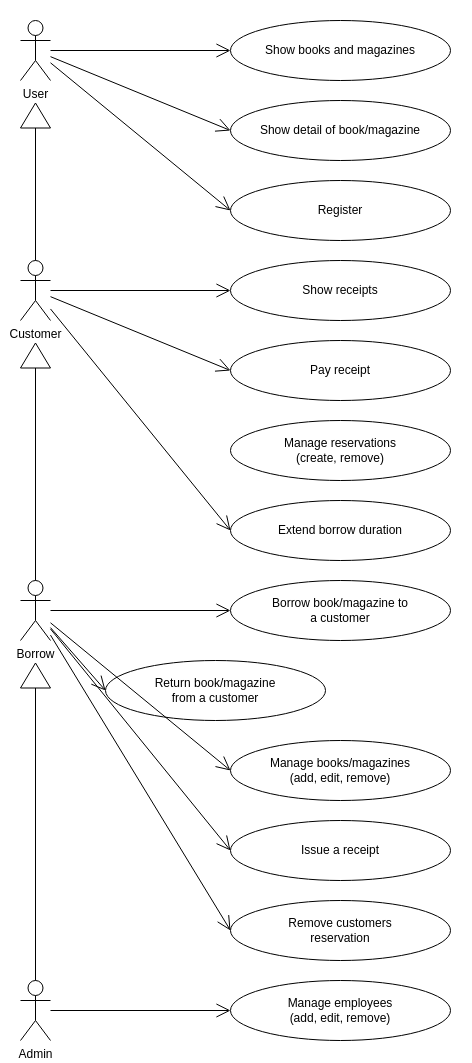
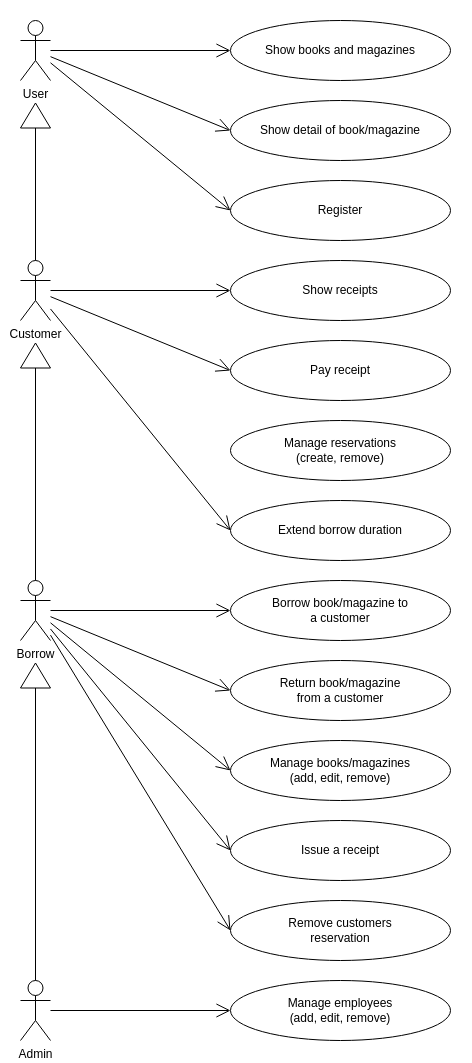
(216, 691) -> (341, 691)
